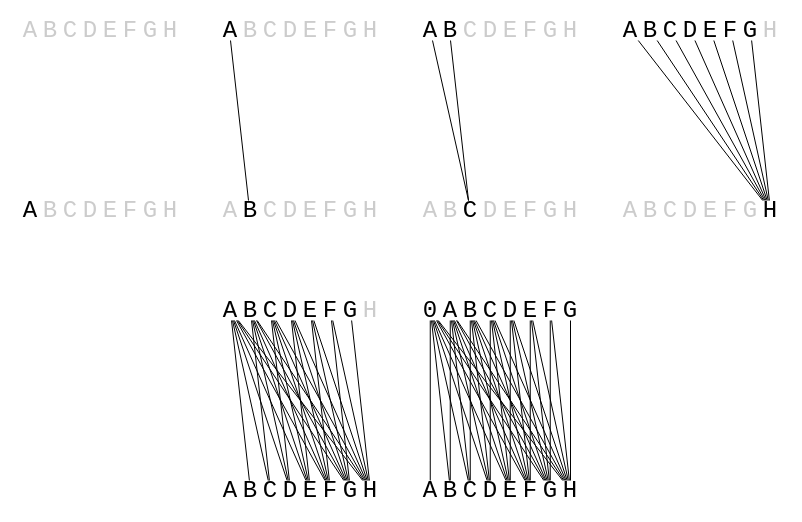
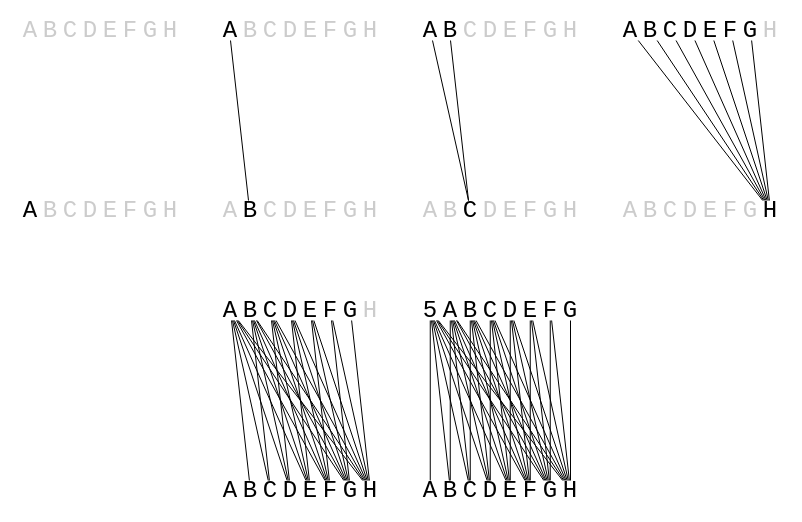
(431, 311) -> (431, 311)
